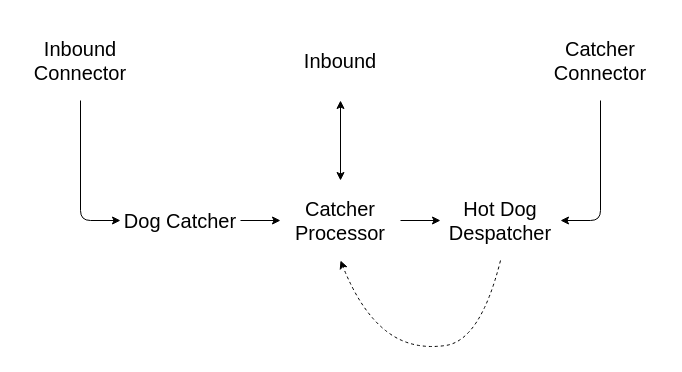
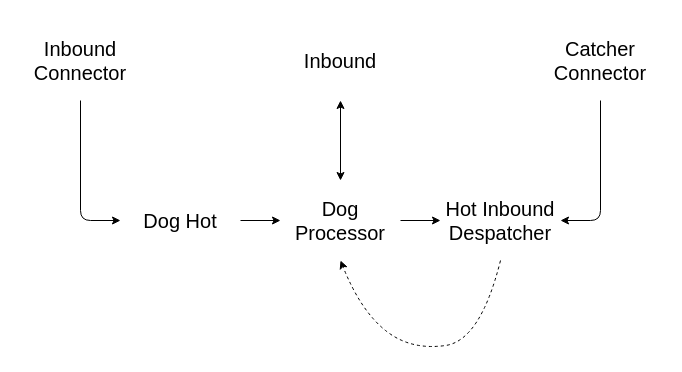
(181, 221) -> (181, 221)
(341, 221) -> (341, 221)
(501, 221) -> (501, 221)
